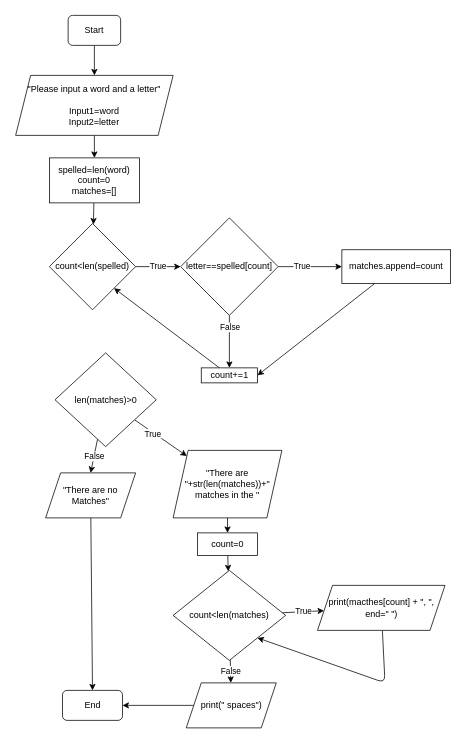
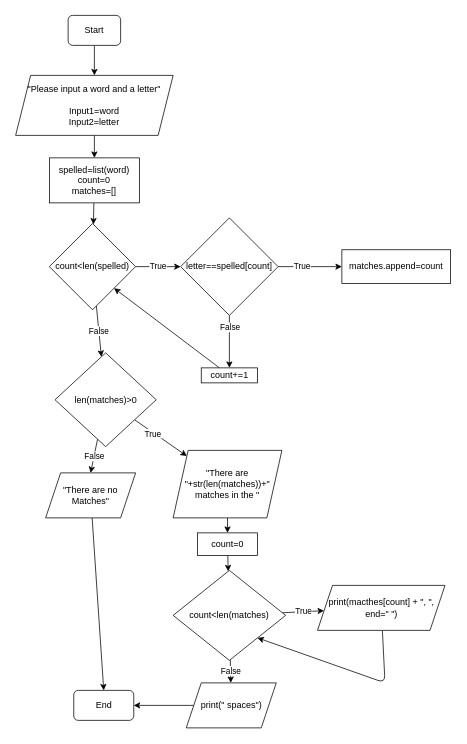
(94, 180) -> (94, 180)
(318, 328) -> none
none -> (98, 329)
(92, 705) -> (104, 705)
